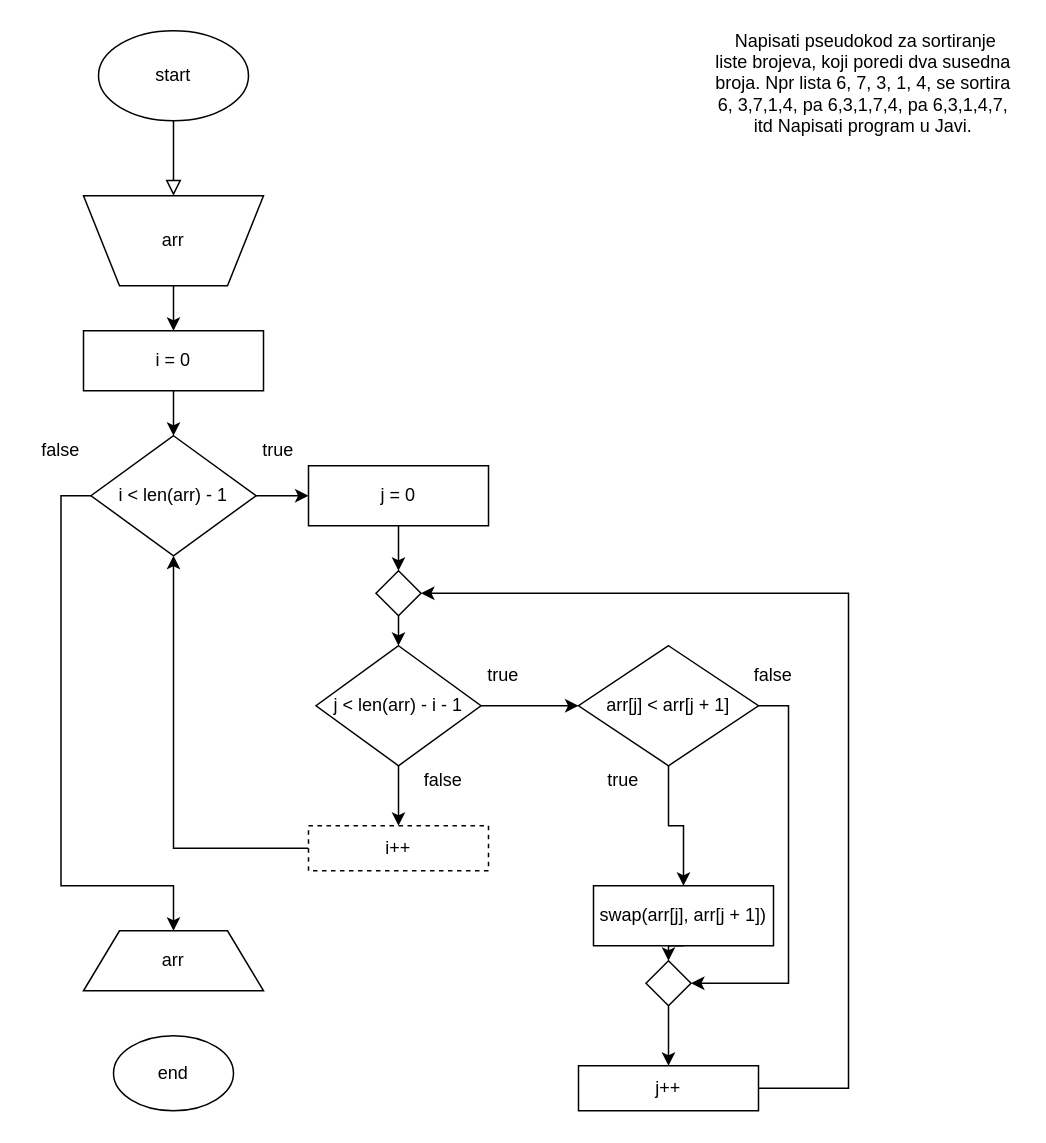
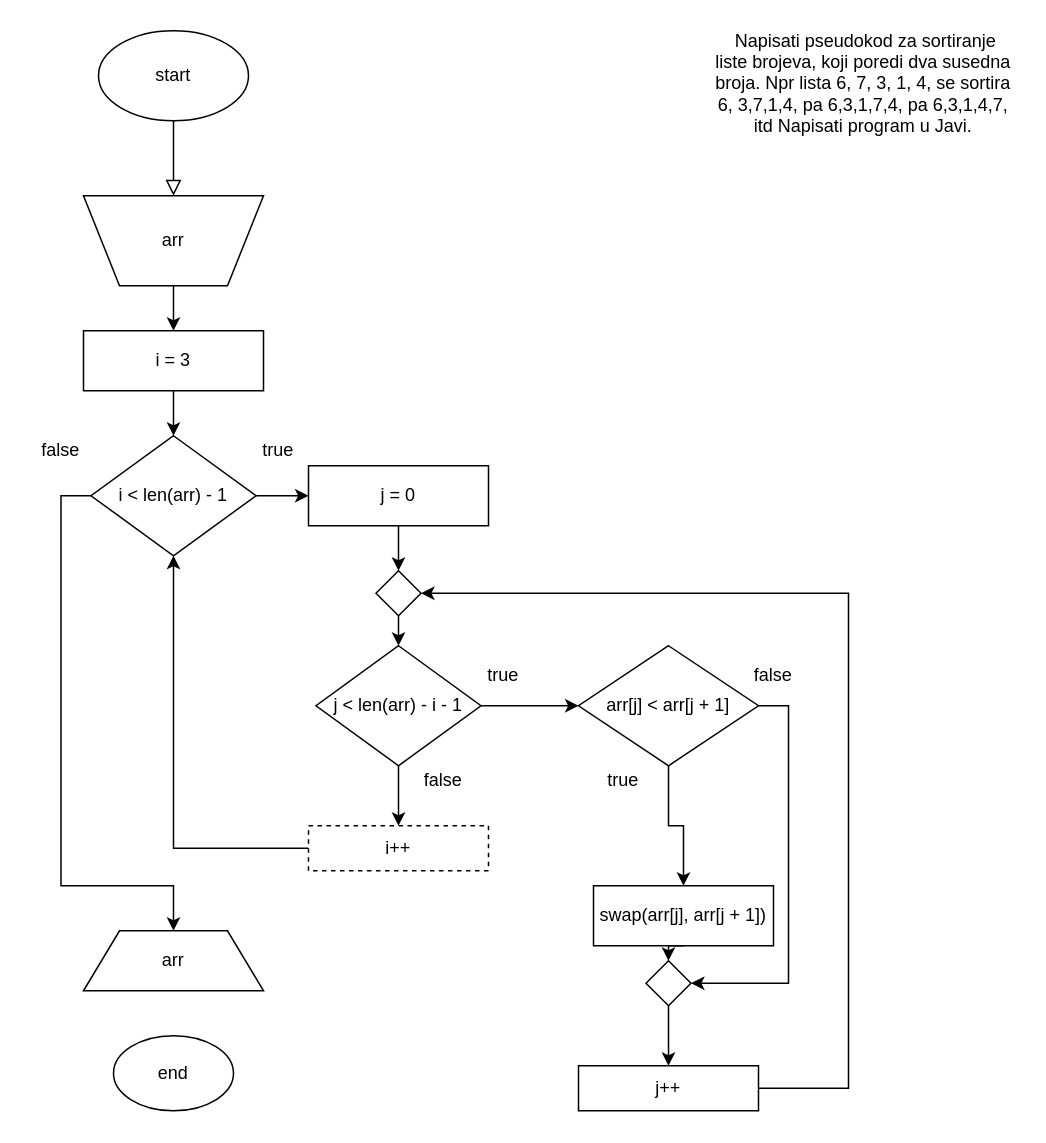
(173, 361) -> (173, 361)
